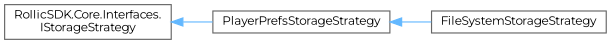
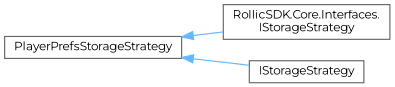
(198, 22) -> (208, 34)
(519, 22) -> (307, 72)
